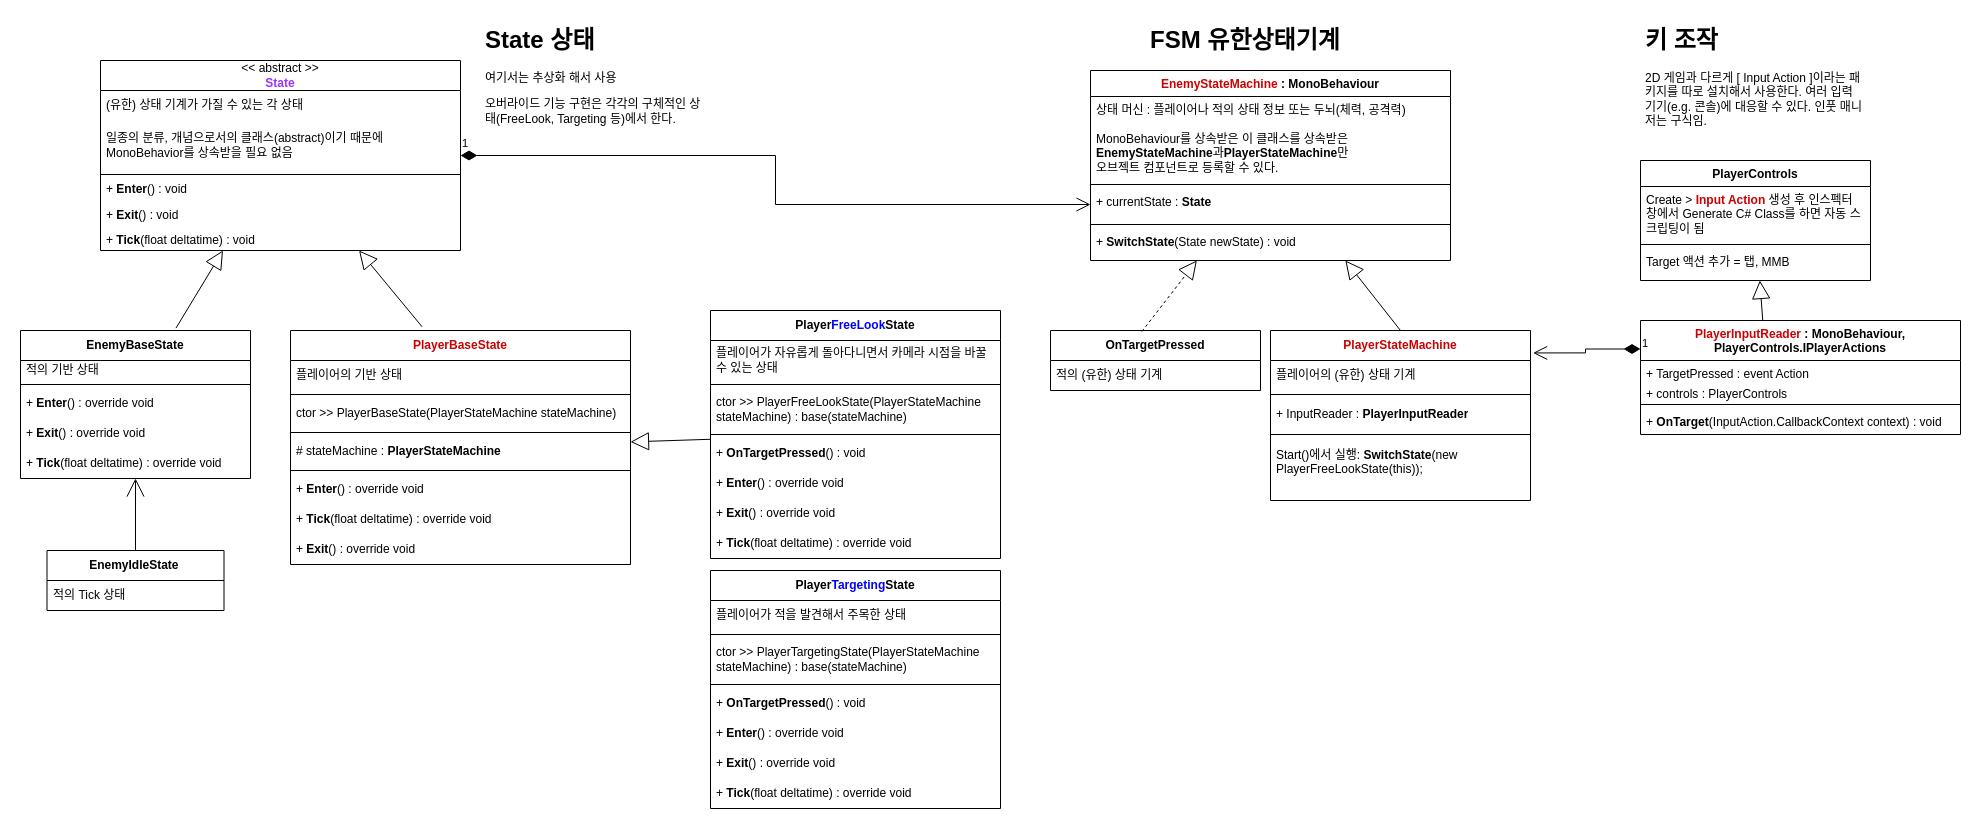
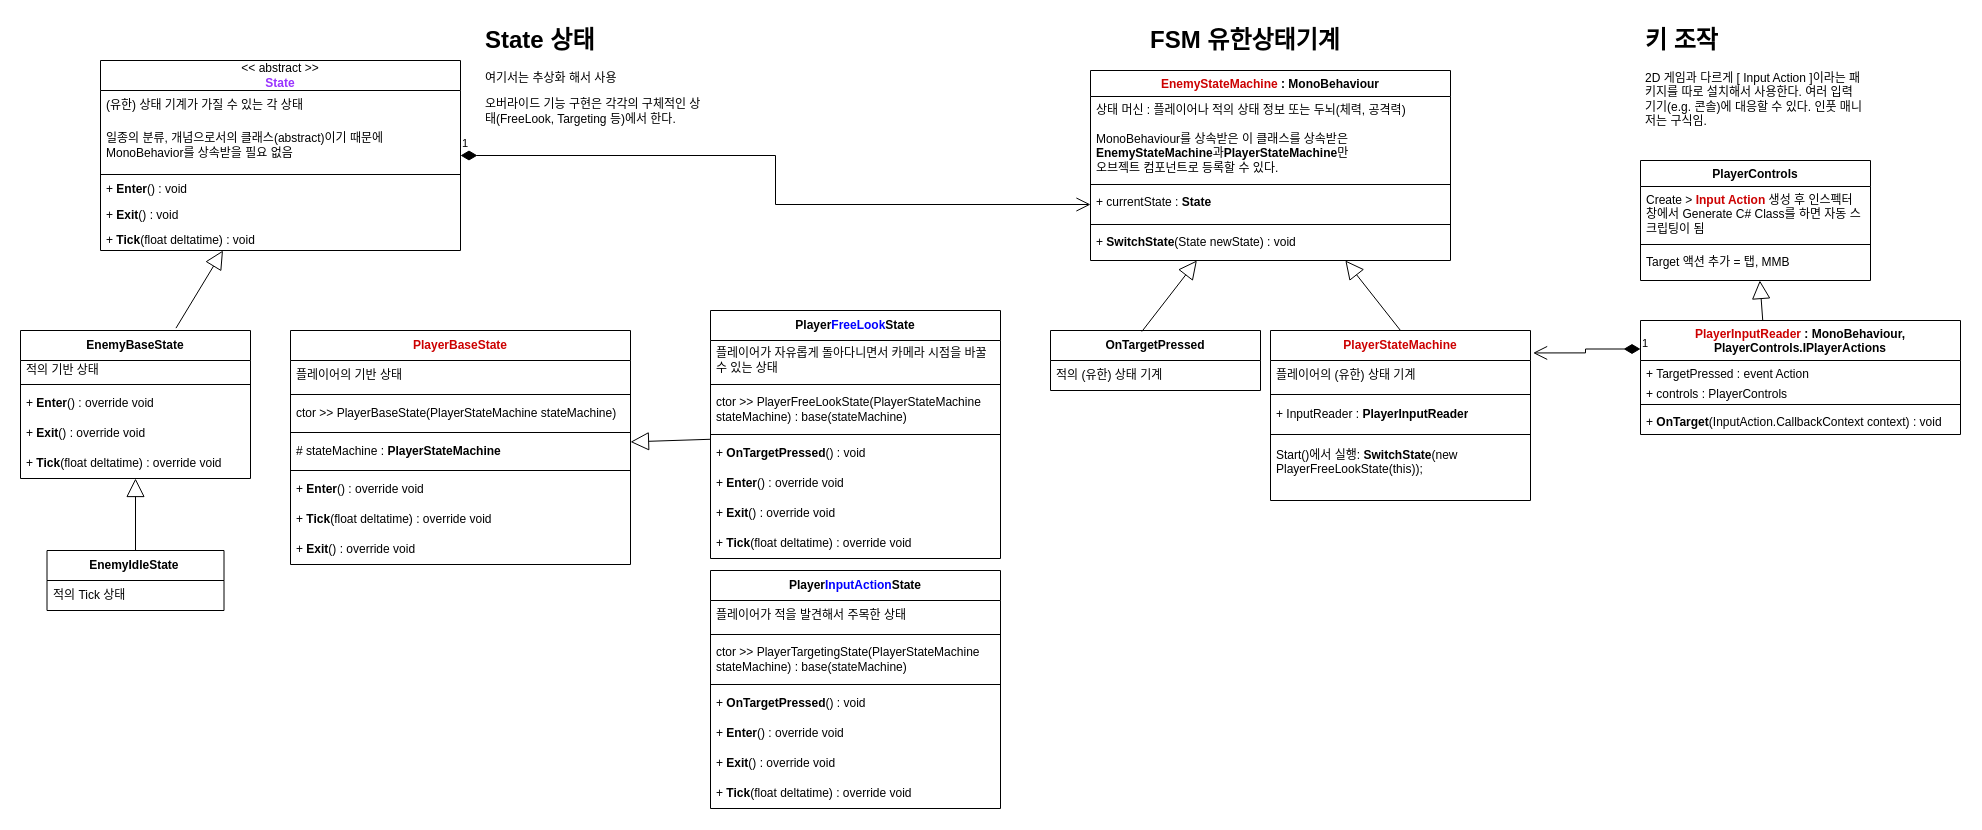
(396, 296) -> none
(1164, 303) -> (1164, 303)
(136, 490) -> (136, 498)
(856, 586) -> (856, 586)
